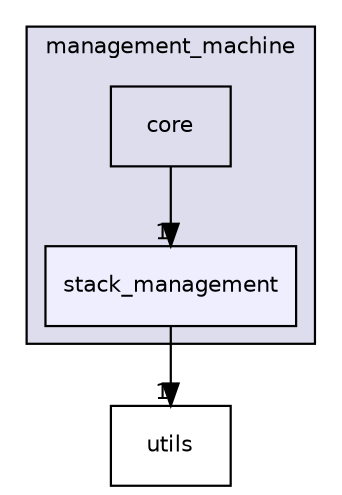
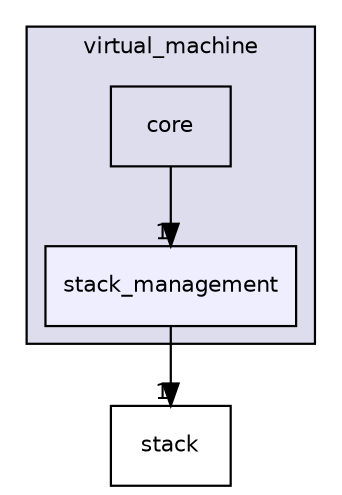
(171, 48) -> (171, 48)
(171, 446) -> (171, 446)
